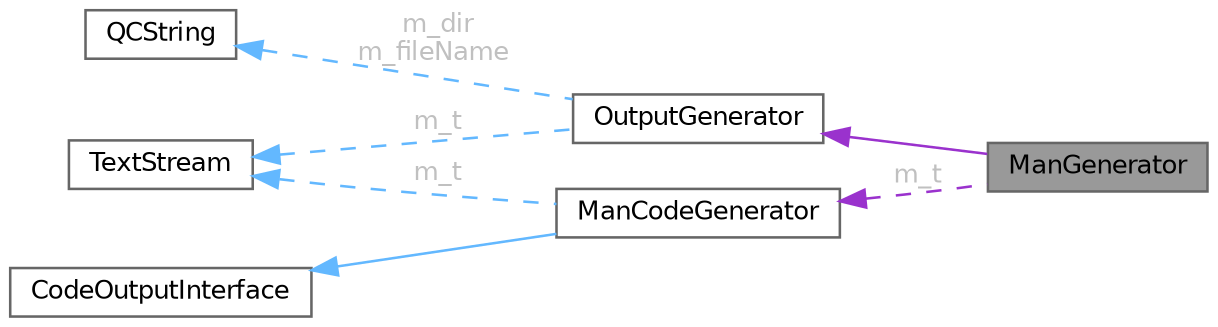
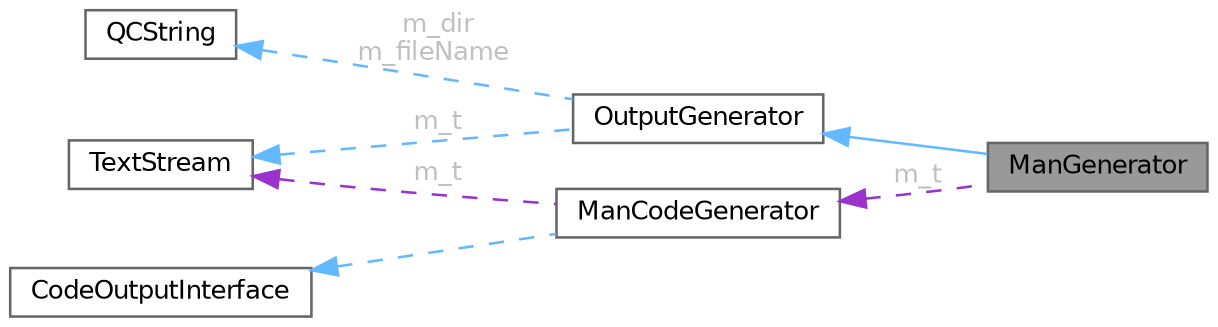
(918, 145) -> (918, 145)
(418, 193) -> (418, 193)
(447, 250) -> (447, 250)
